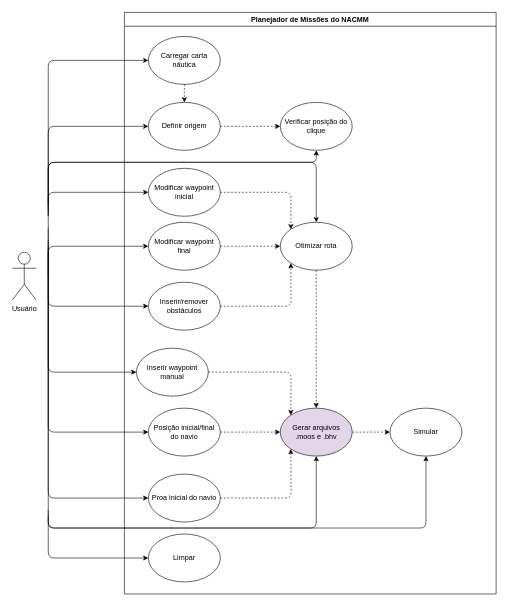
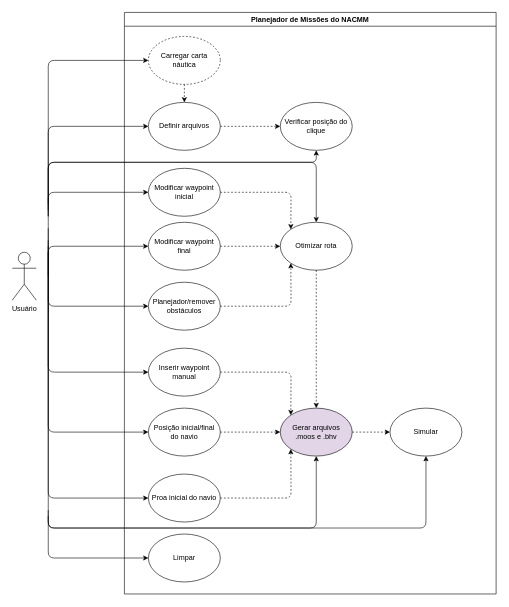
(185, 60) -> (185, 60)
(185, 126) -> (185, 126)
(185, 306) -> (185, 306)
(173, 372) -> (185, 372)
